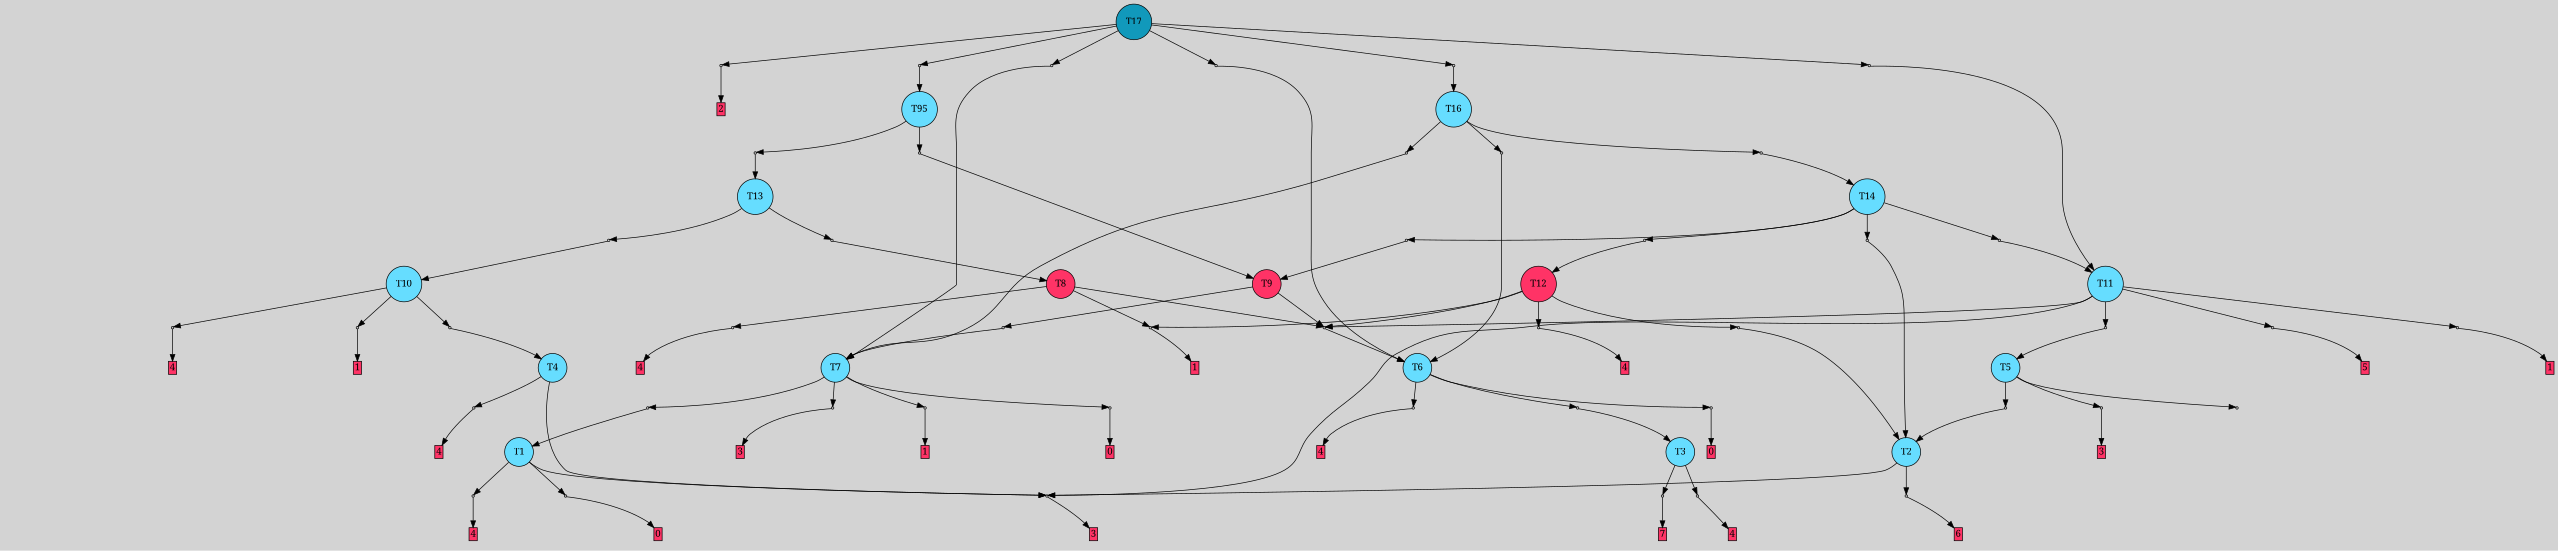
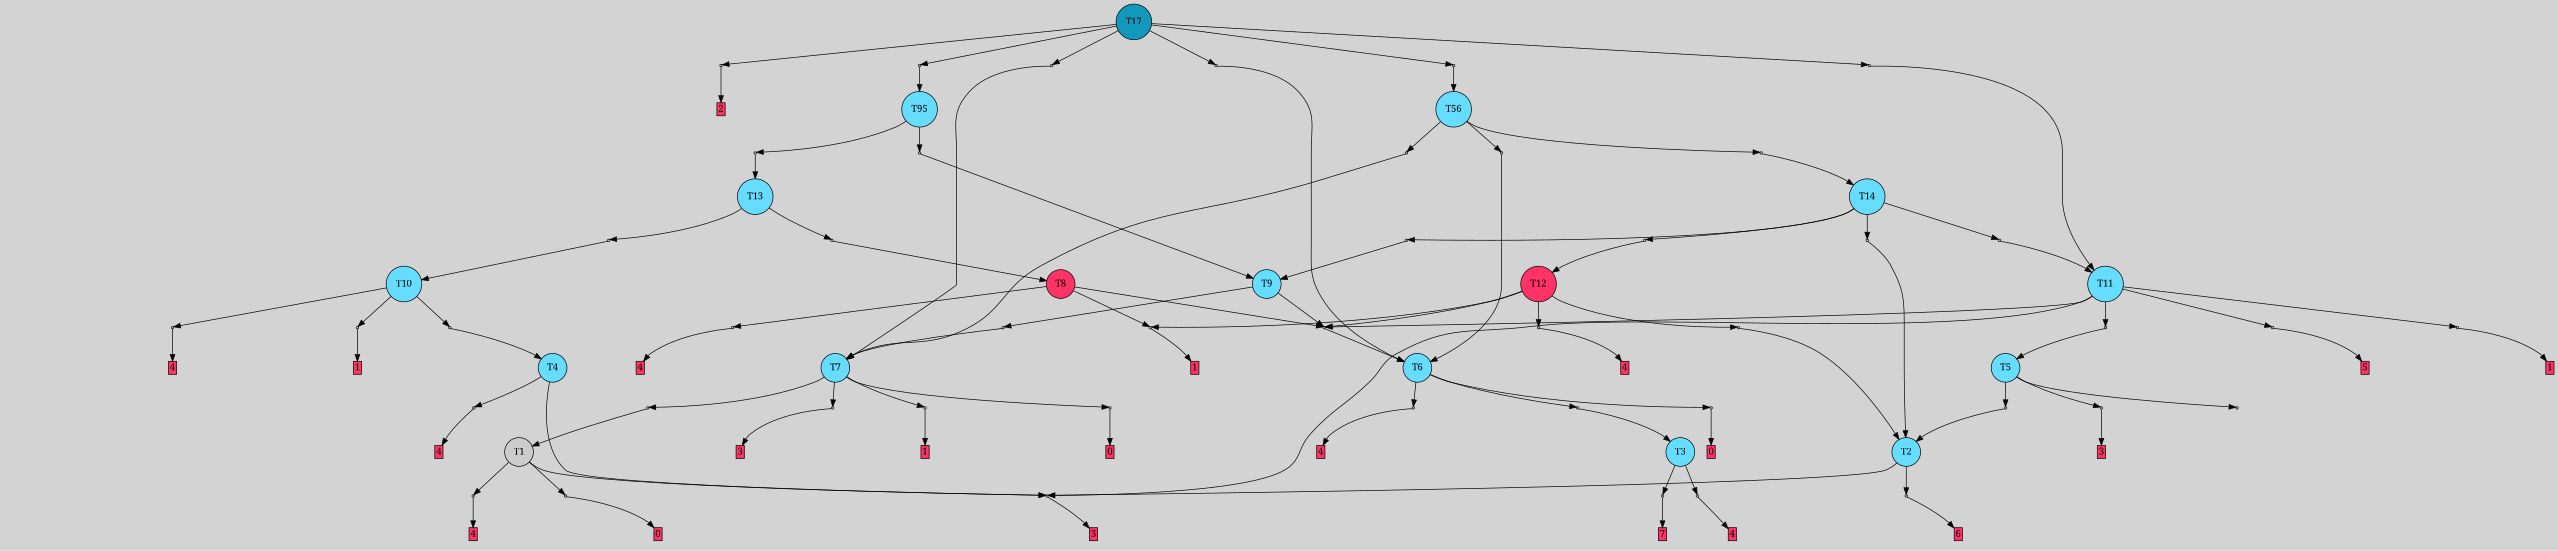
(1454, 109) -> (1454, 109)
(1267, 284) -> (1267, 284)
(519, 452) -> (519, 452)
